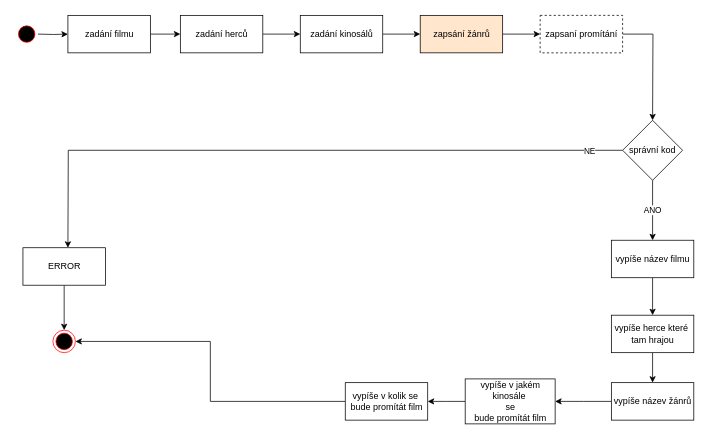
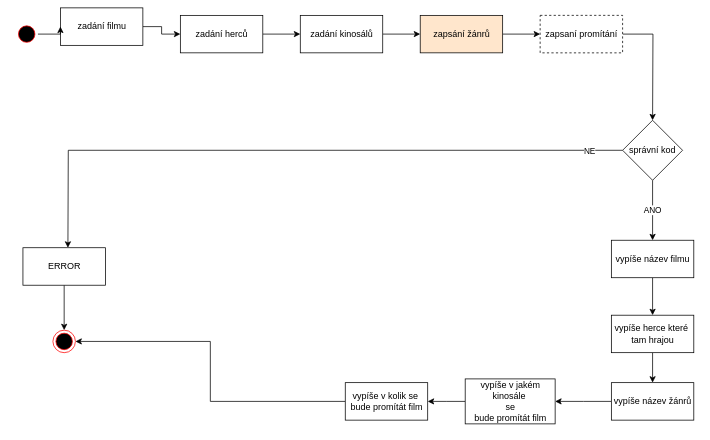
(109, 34) -> (102, 27)
